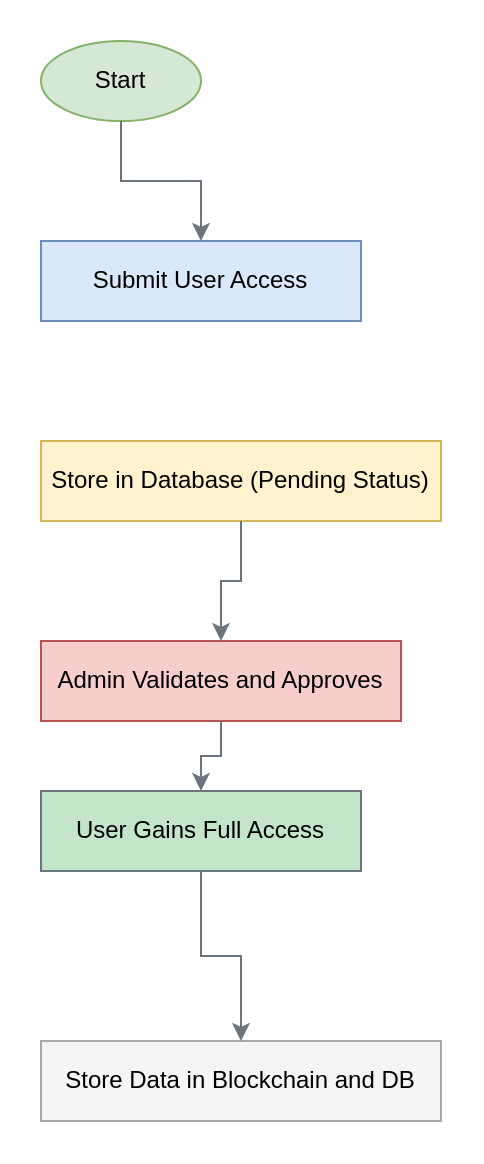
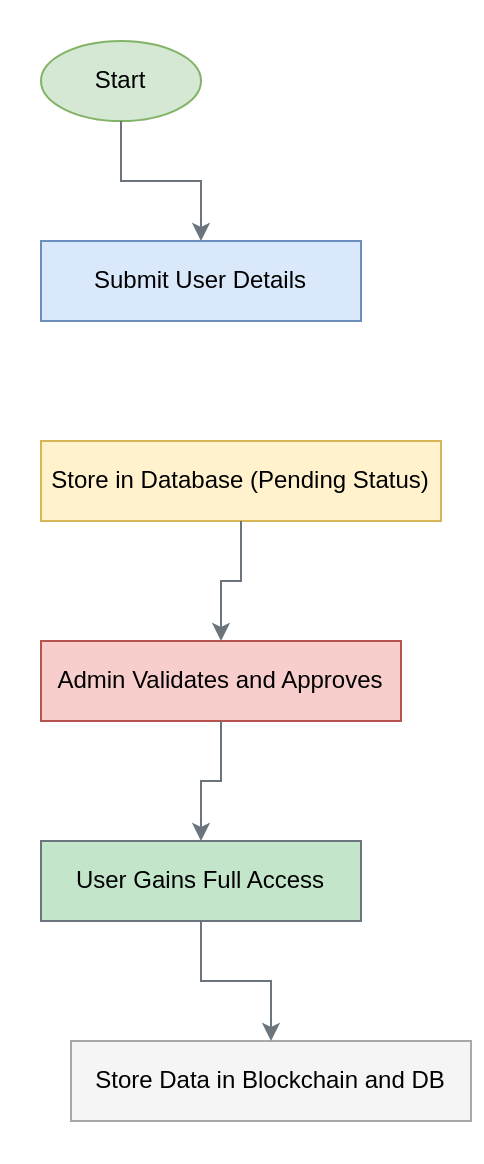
(201, 281) -> (201, 281)
(201, 831) -> (201, 881)
(241, 1081) -> (271, 1081)
